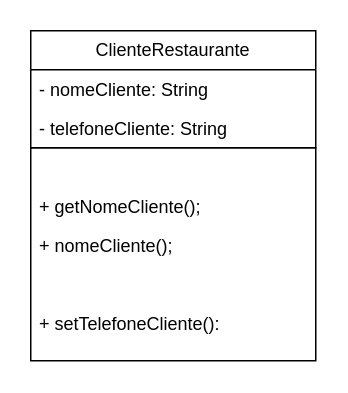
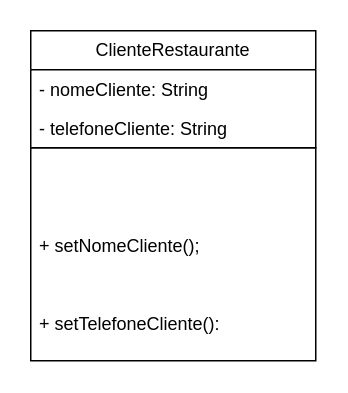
(173, 206) -> none
(111, 247) -> (126, 247)
